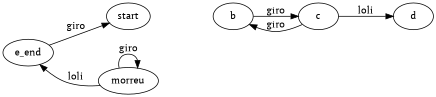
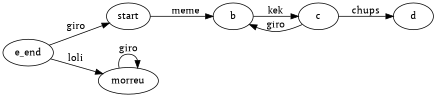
(276, 11) -> (276, 11)
(366, 11) -> (366, 11)
none -> (178, 16)
(71, 84) -> (73, 65)
